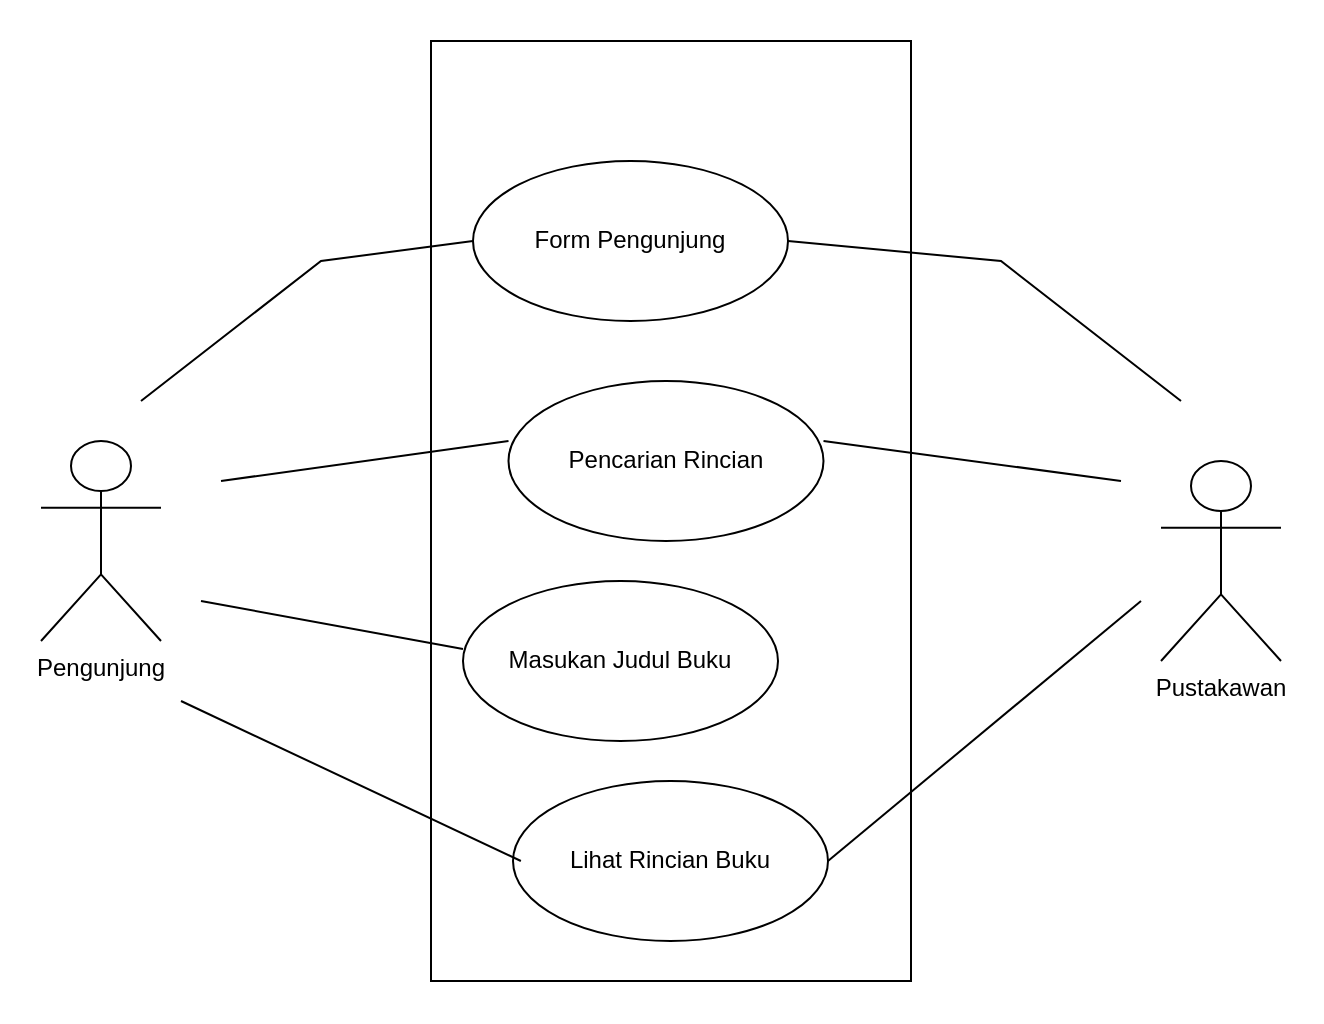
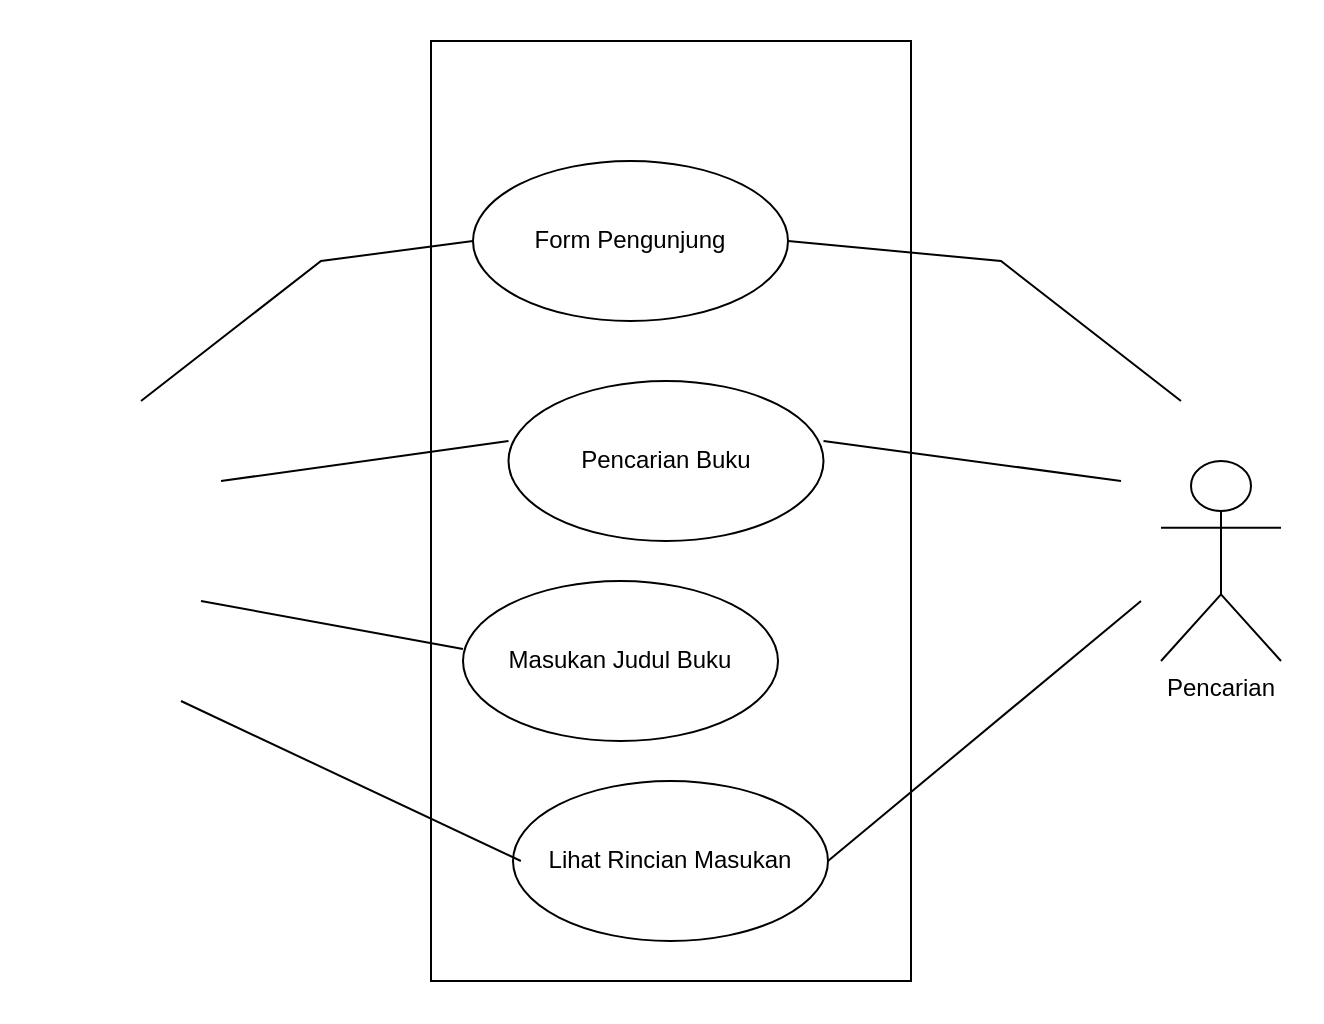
(667, 461) -> (667, 461)
(101, 541) -> none
(1222, 689) -> (1222, 689)
(671, 861) -> (671, 861)
